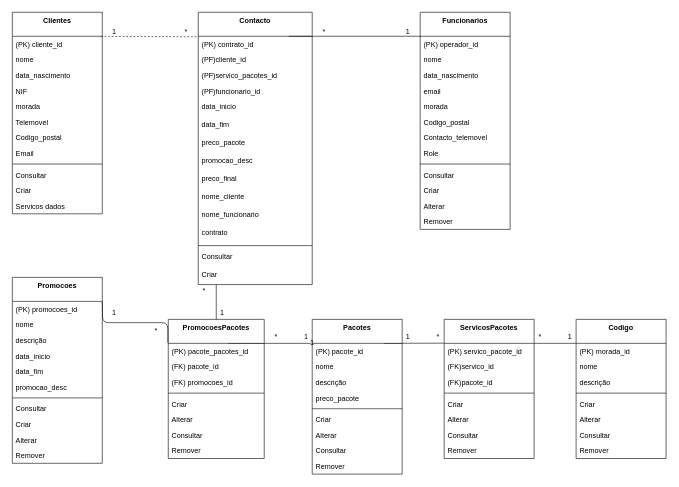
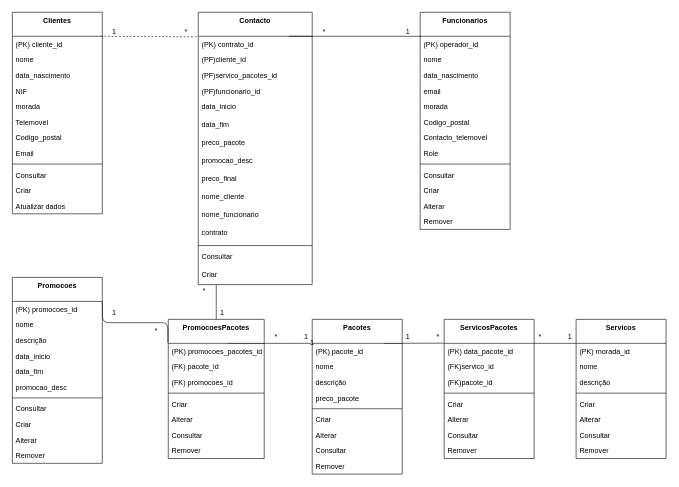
(42, 206) -> (43, 206)
(621, 328) -> (621, 328)
(214, 352) -> (220, 352)
(489, 352) -> (484, 352)
